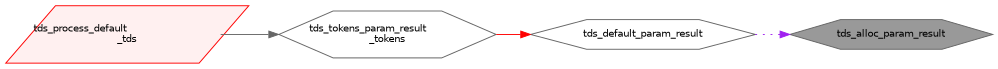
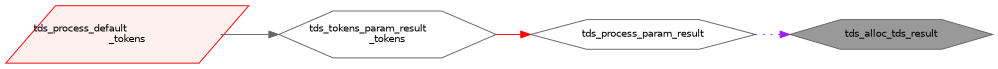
(127, 34) -> (127, 34)
(643, 34) -> (643, 34)
(891, 34) -> (891, 34)
